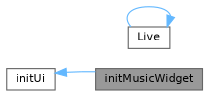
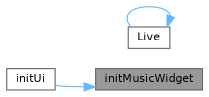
(81, 72) -> (70, 86)
